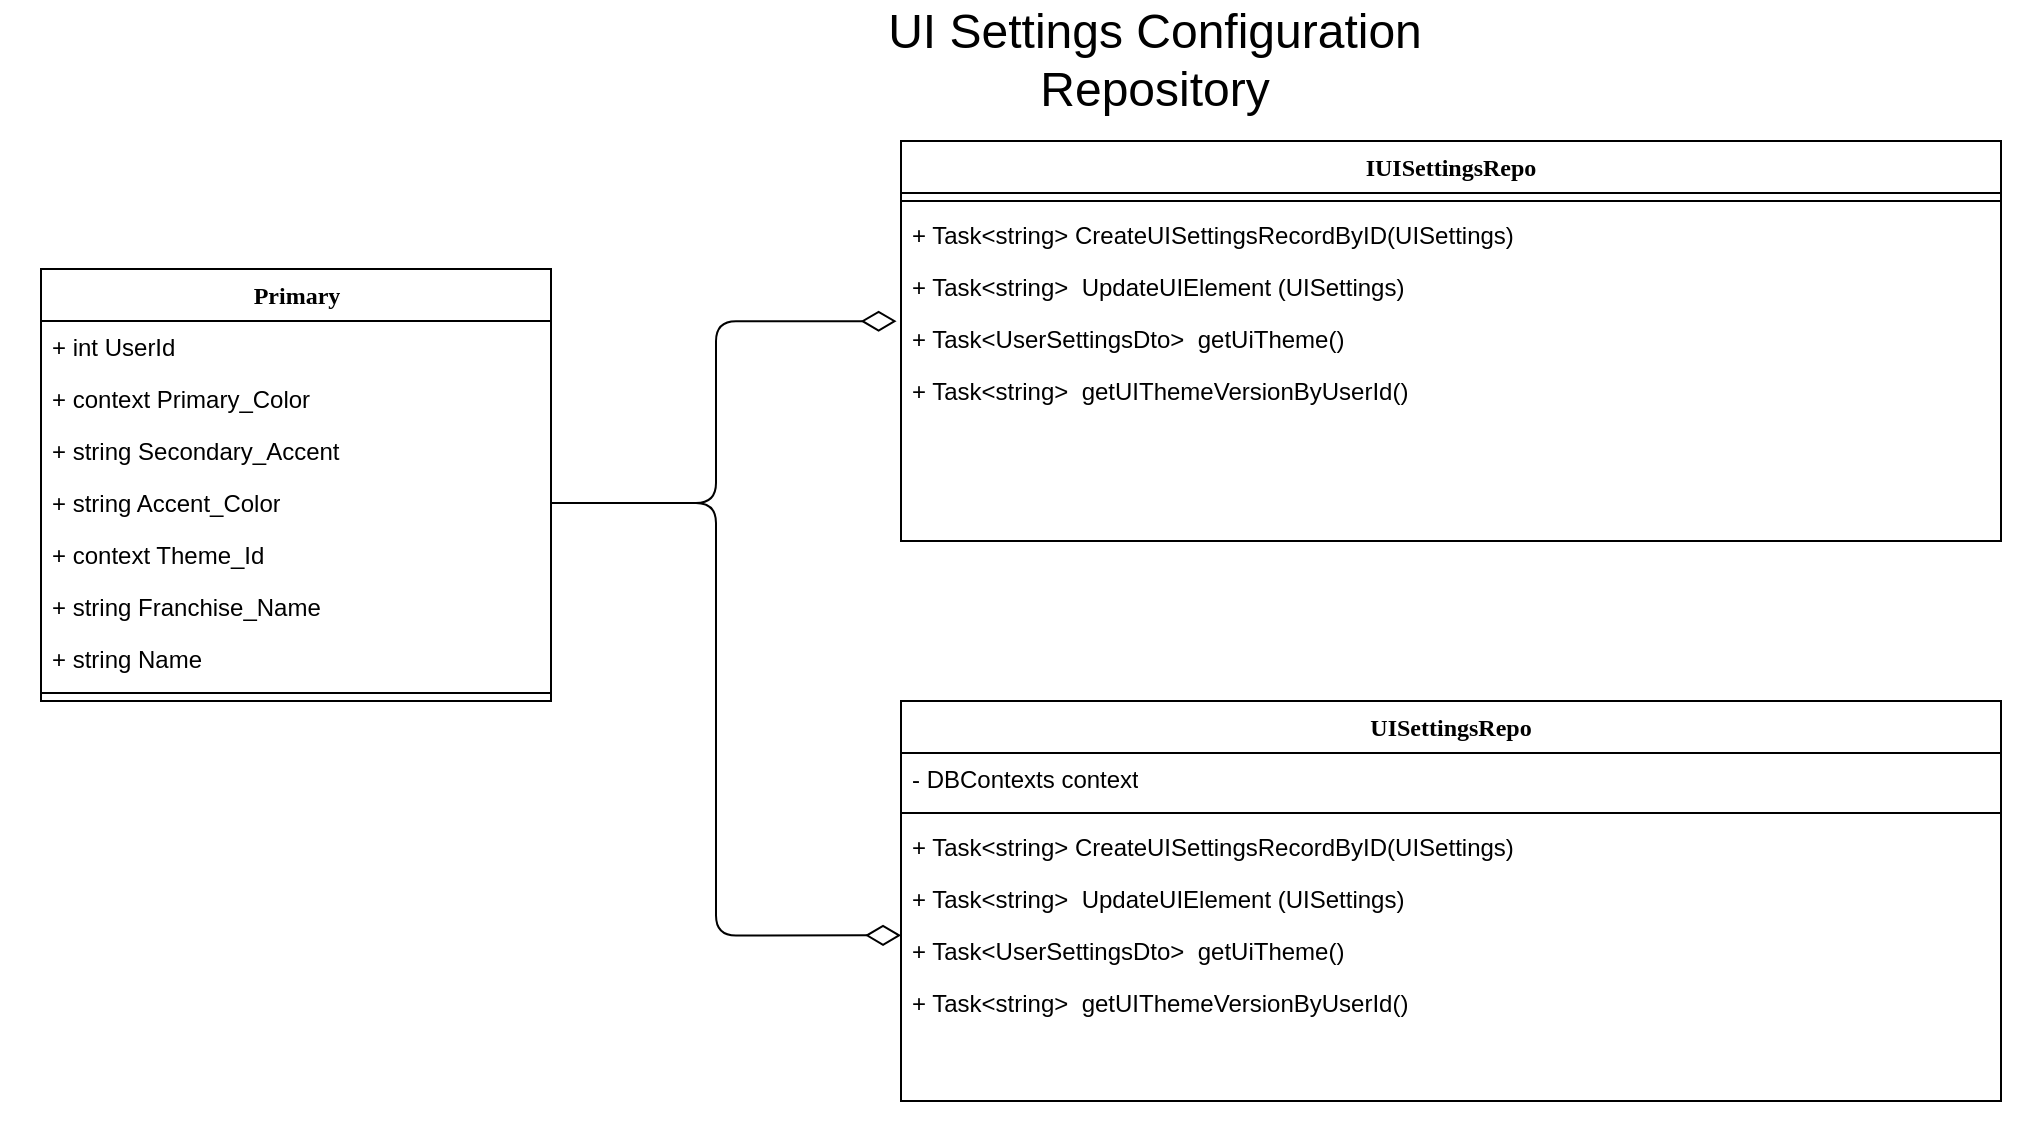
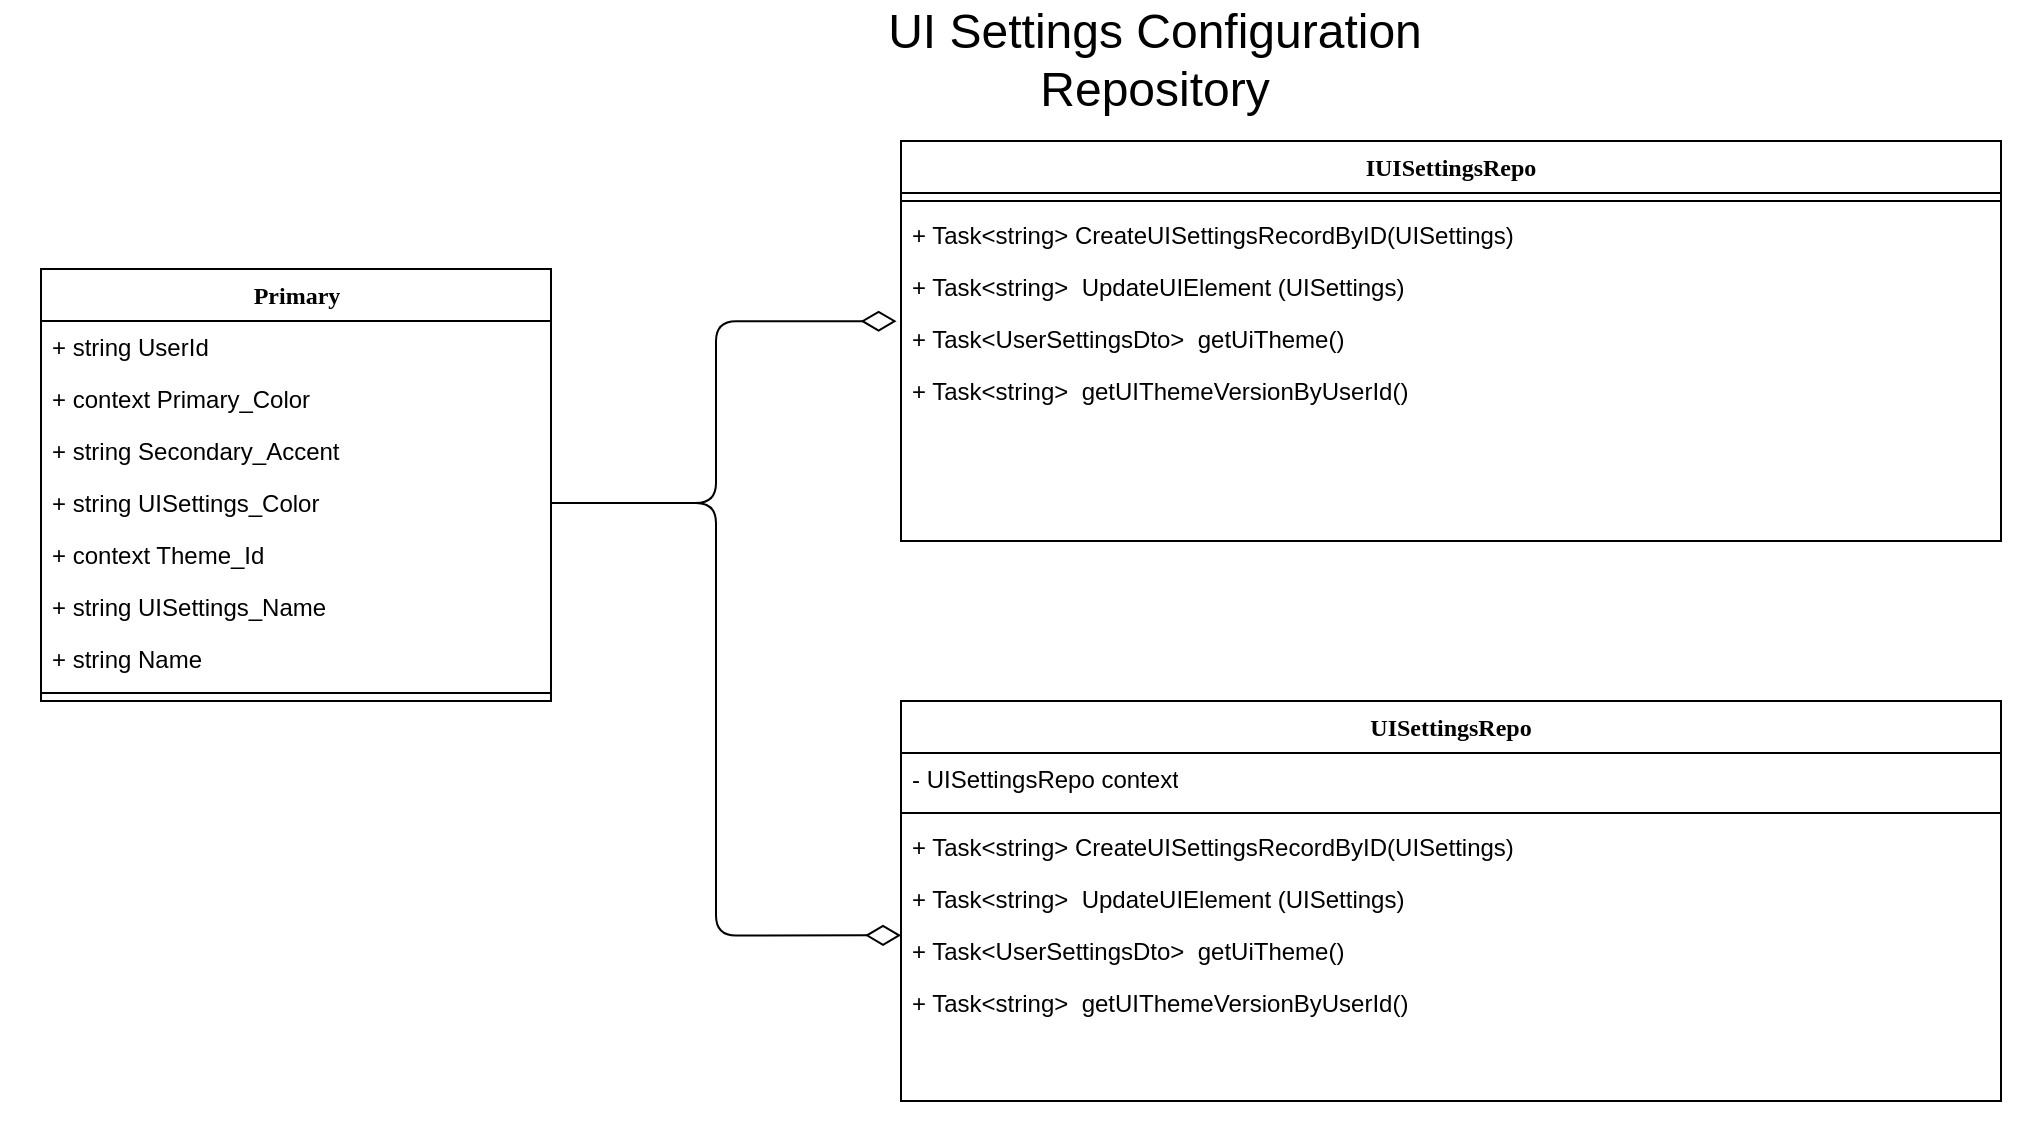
(124, 349) -> (144, 349)
(182, 505) -> (205, 505)
(195, 609) -> (202, 609)
(1041, 781) -> (1065, 781)
